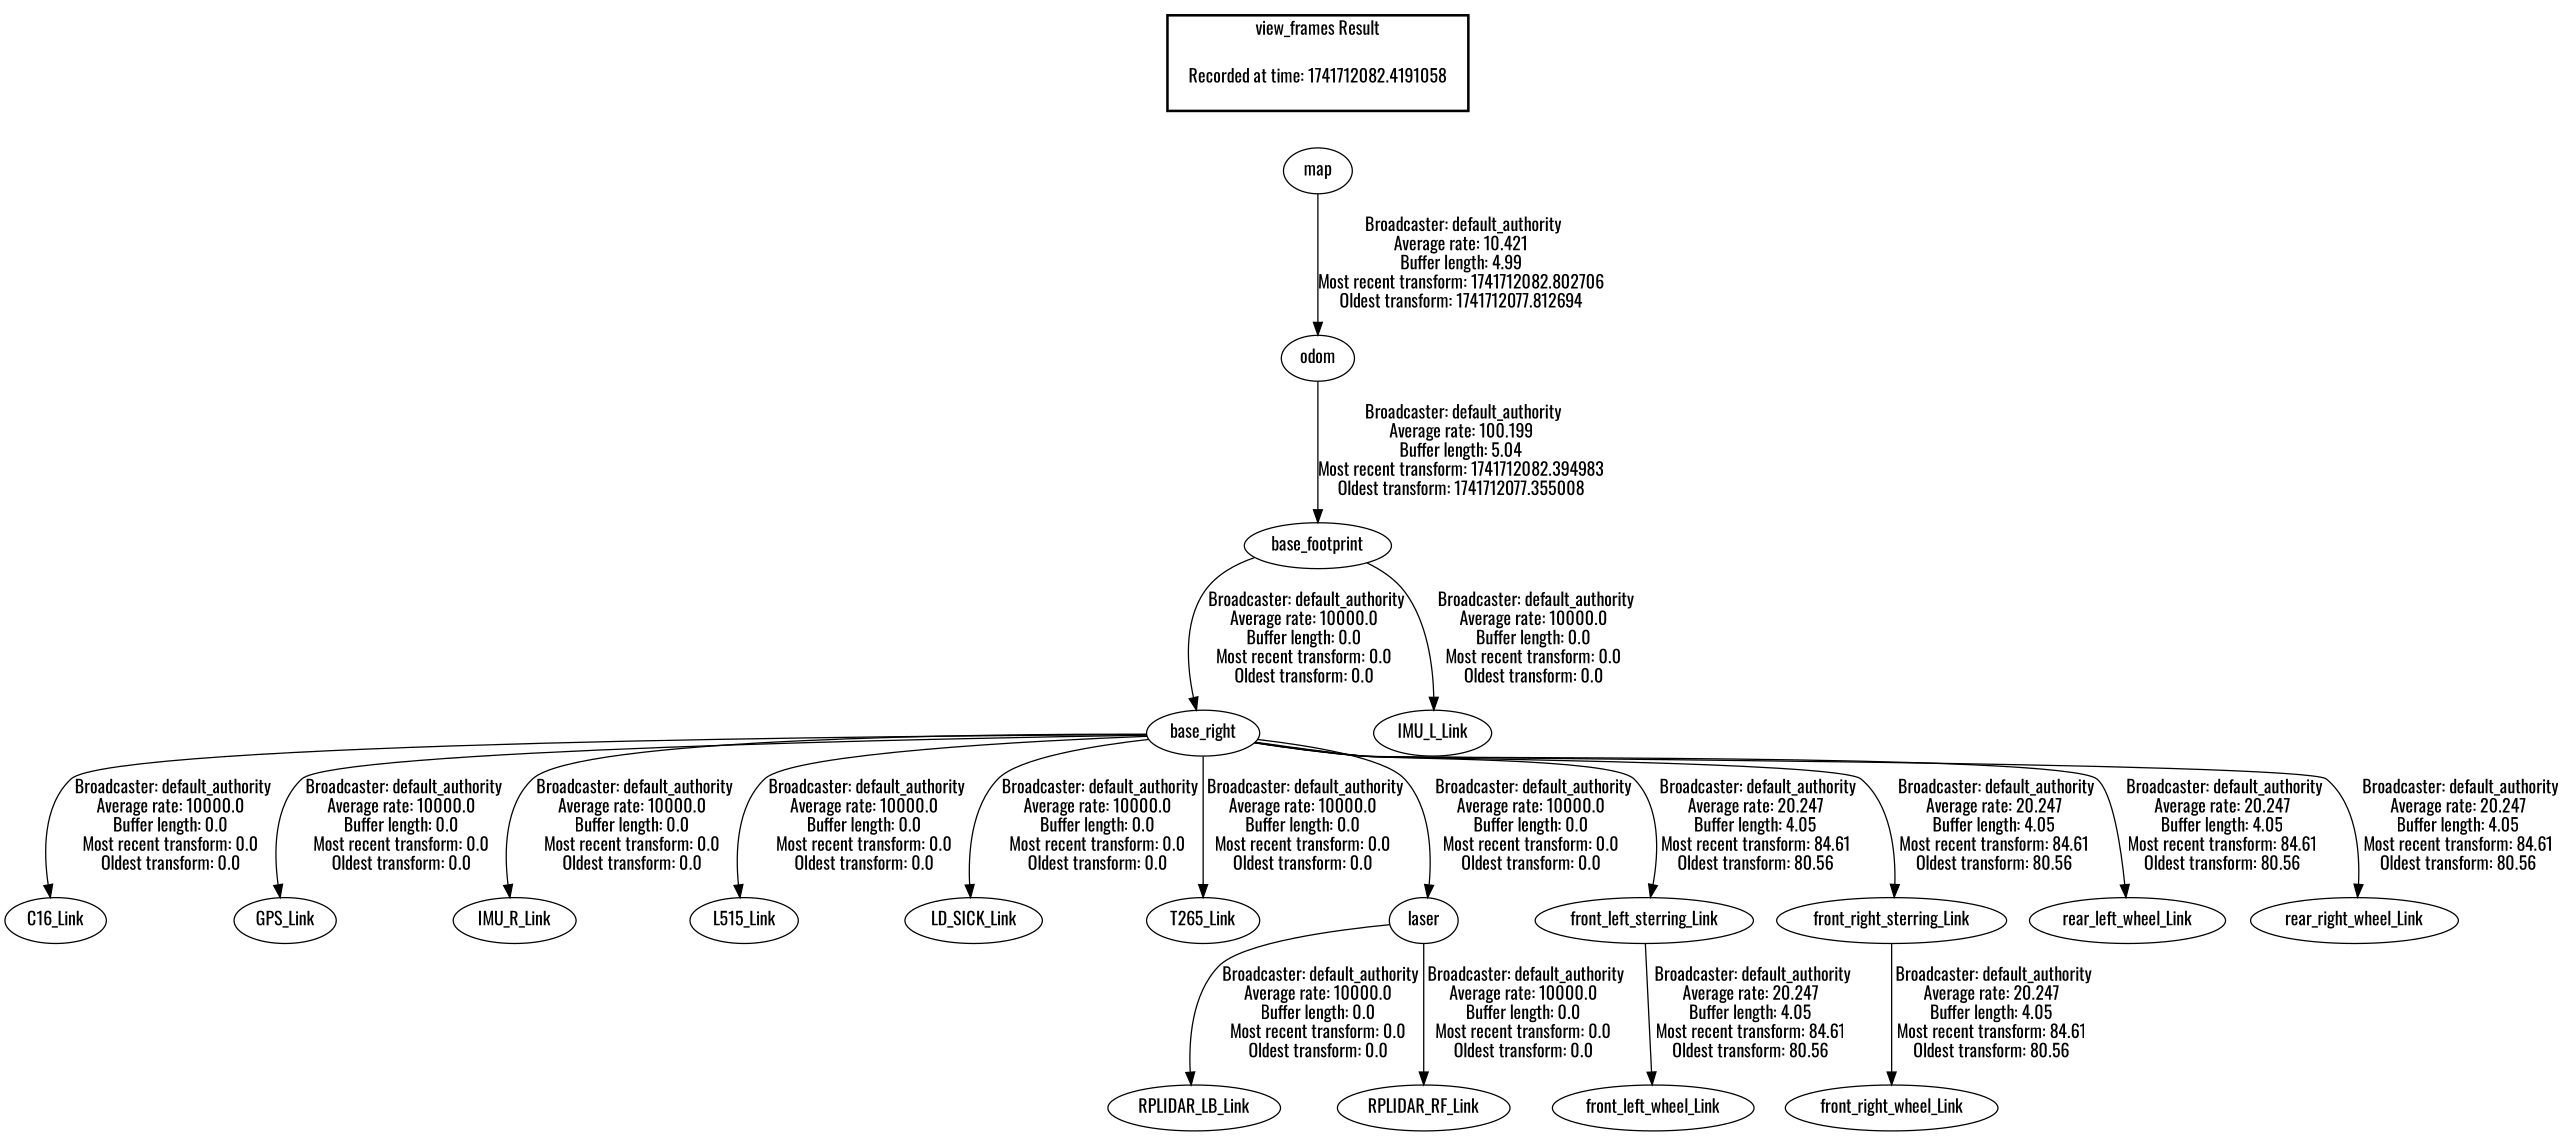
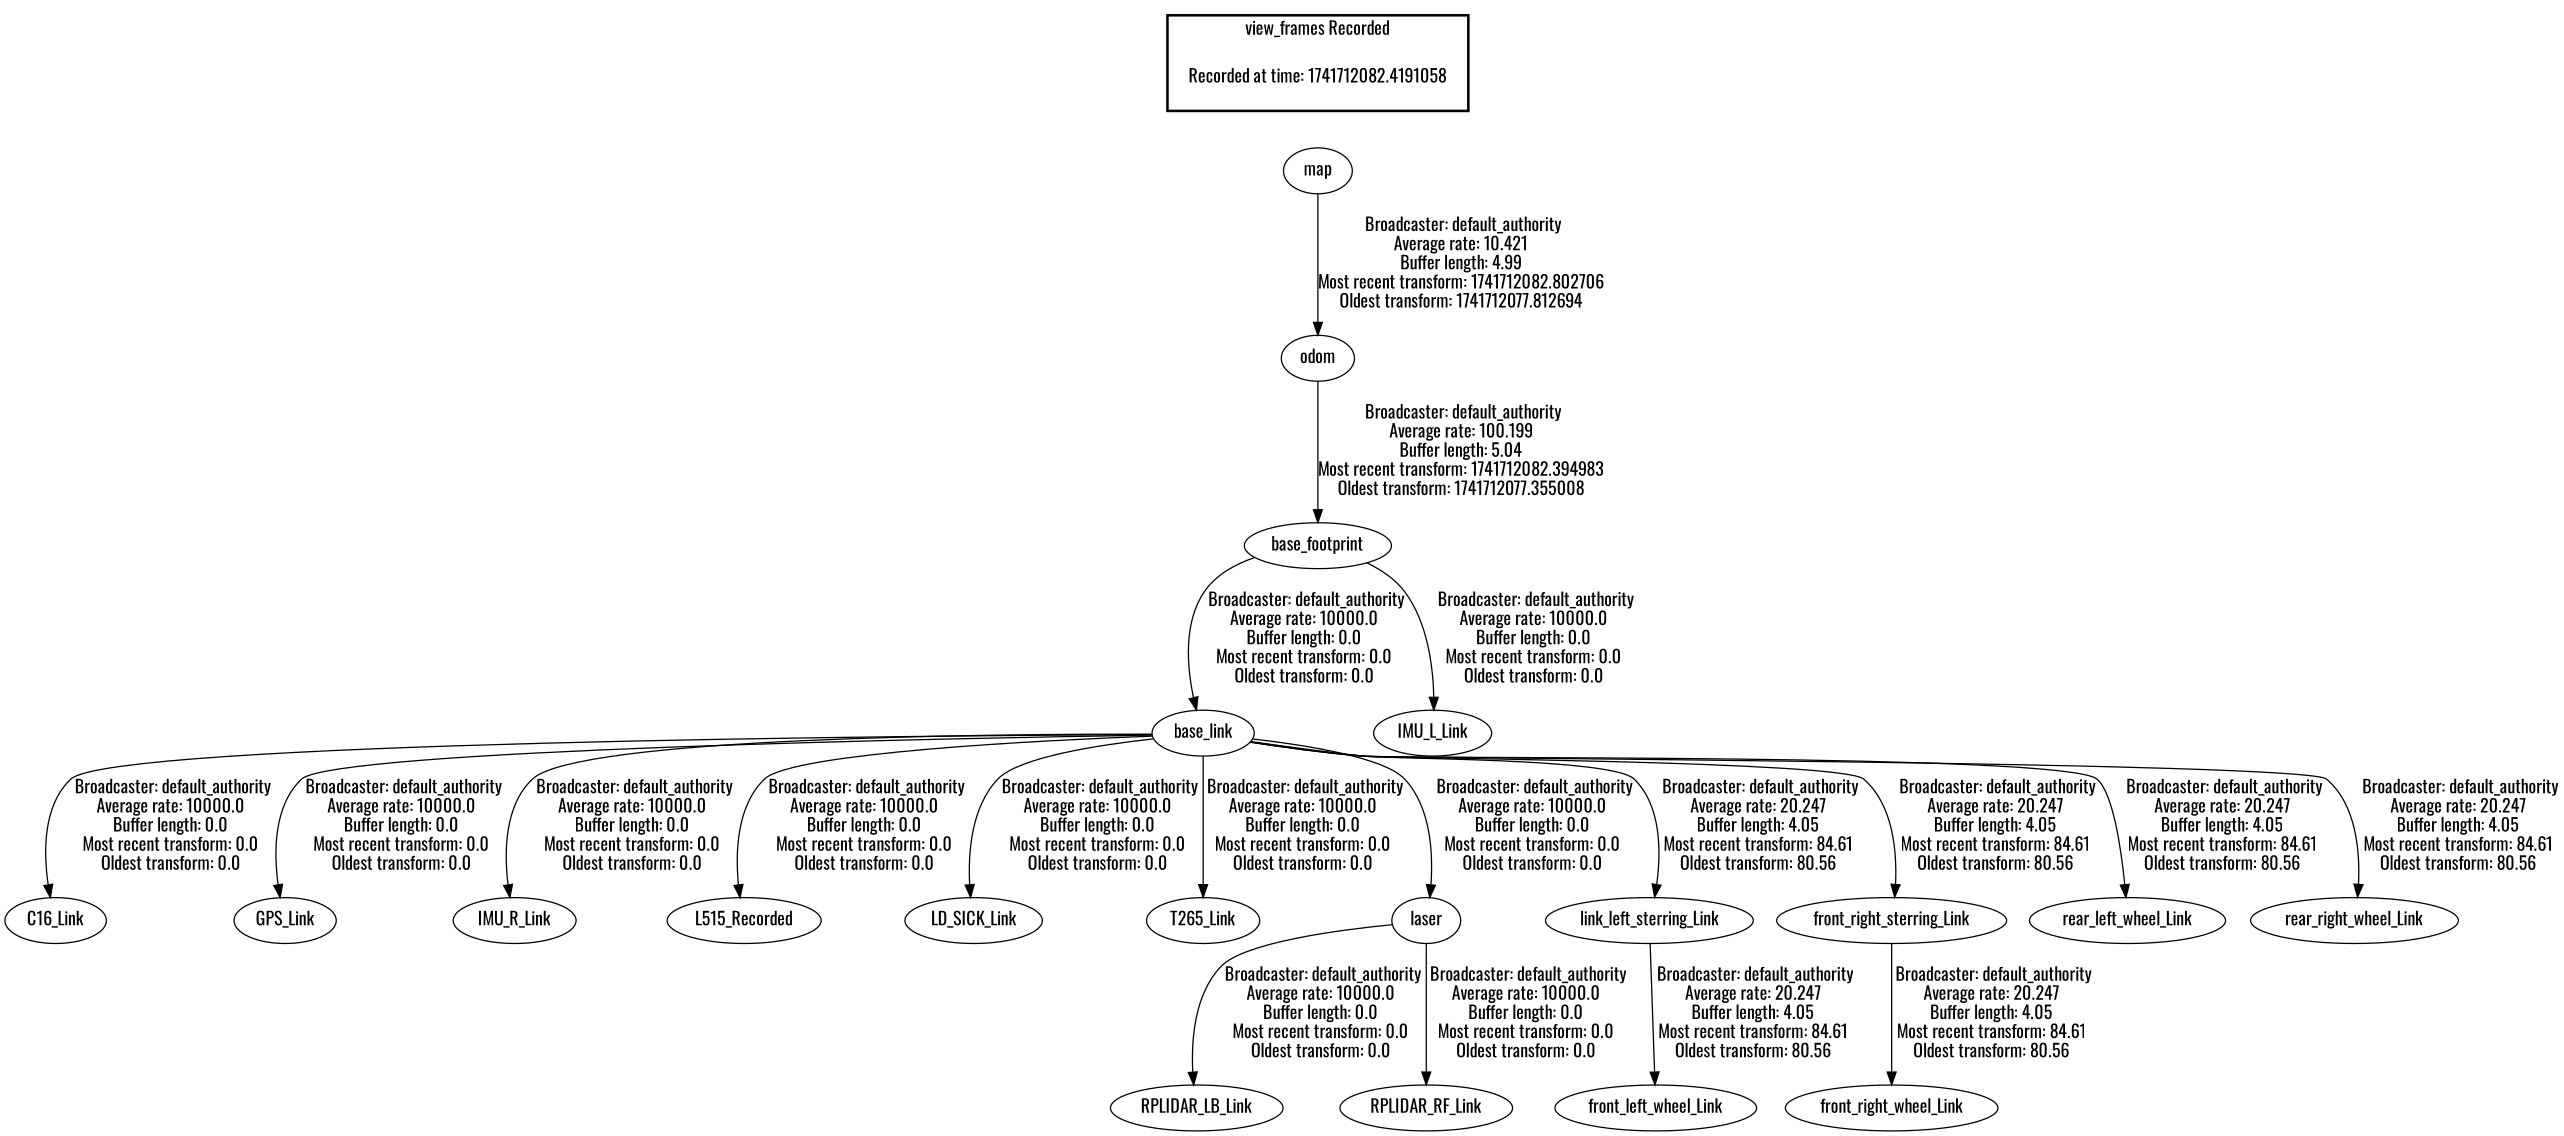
(1318, 30) -> (1318, 30)
(1203, 733) -> (1203, 733)
(744, 921) -> (744, 921)
(1644, 921) -> (1649, 921)
